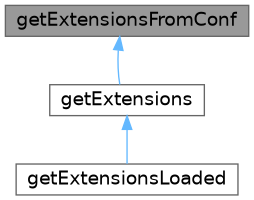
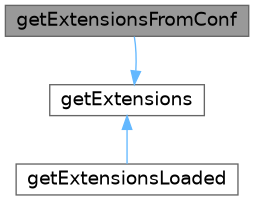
(118, 67) -> (136, 54)
